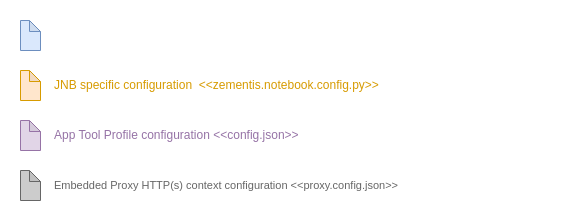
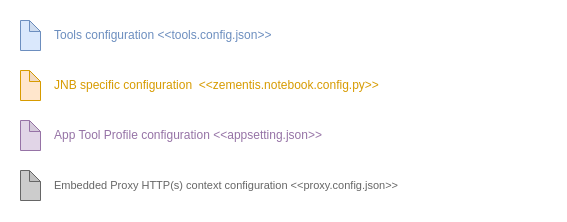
none -> (168, 36)
(192, 136) -> (205, 136)
